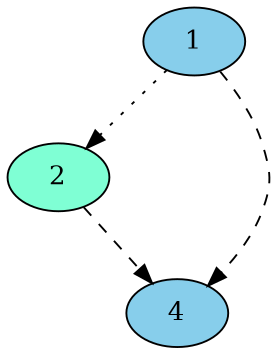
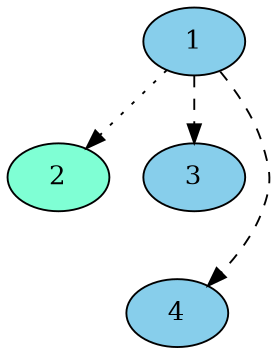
none -> (194, 177)
(111, 238) -> none
